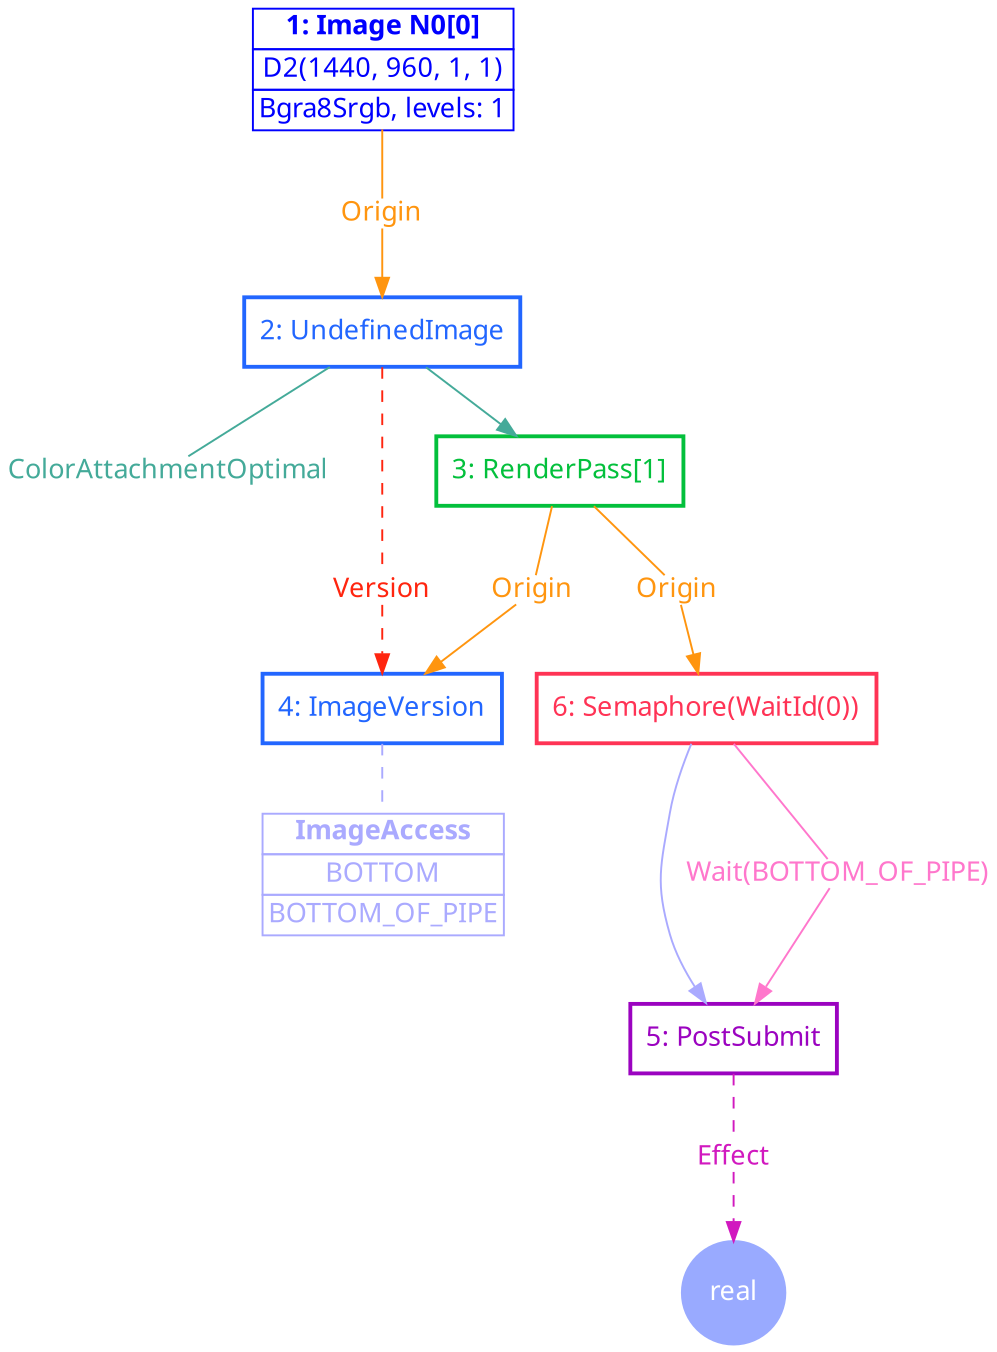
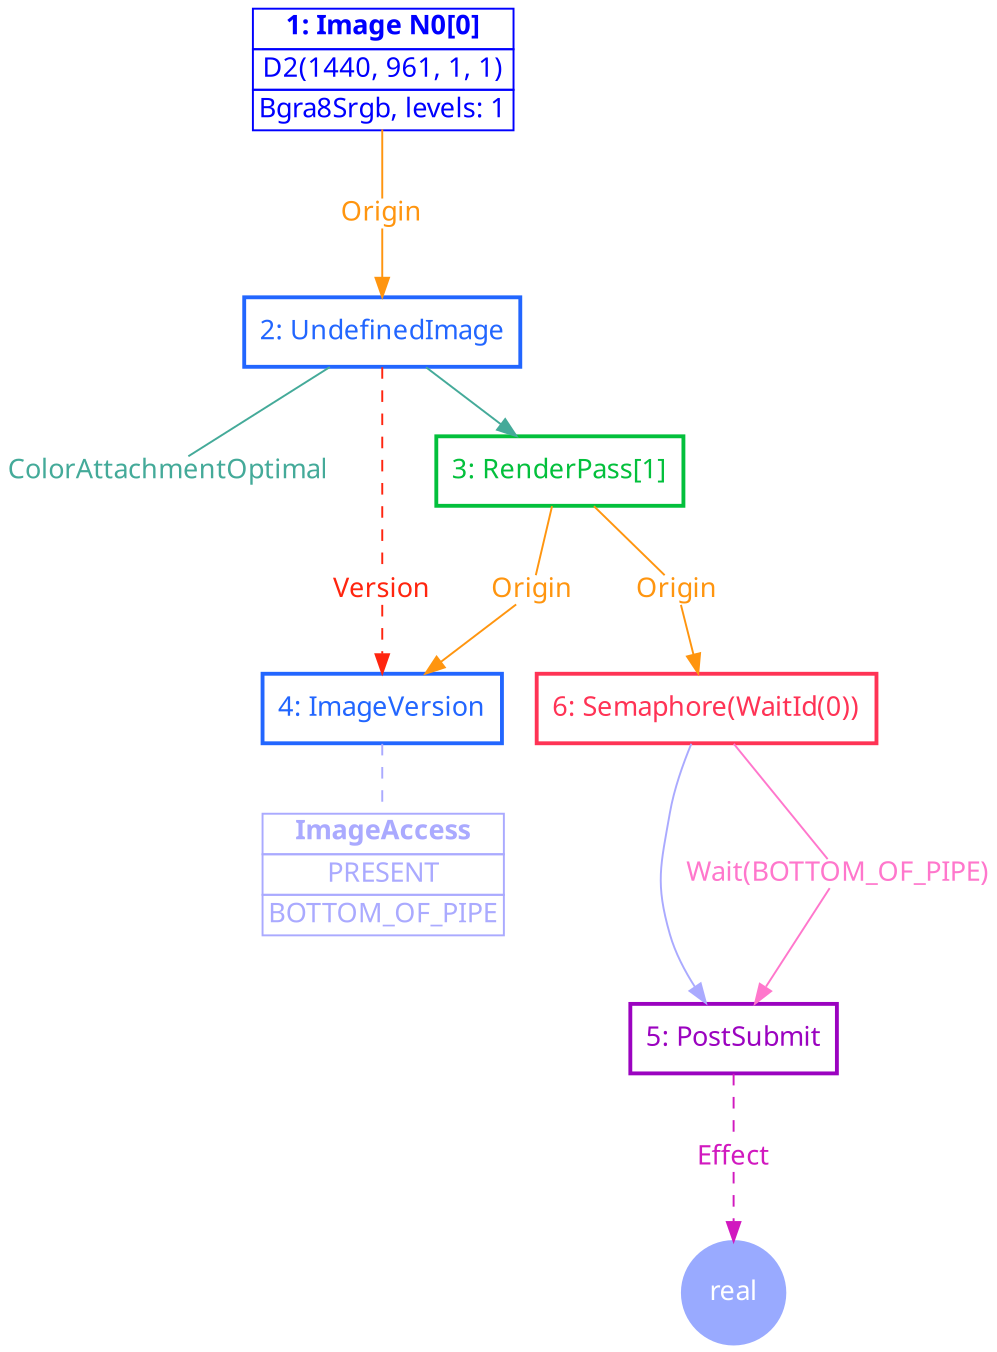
(383, 69) -> (383, 69)
(383, 874) -> (383, 874)
